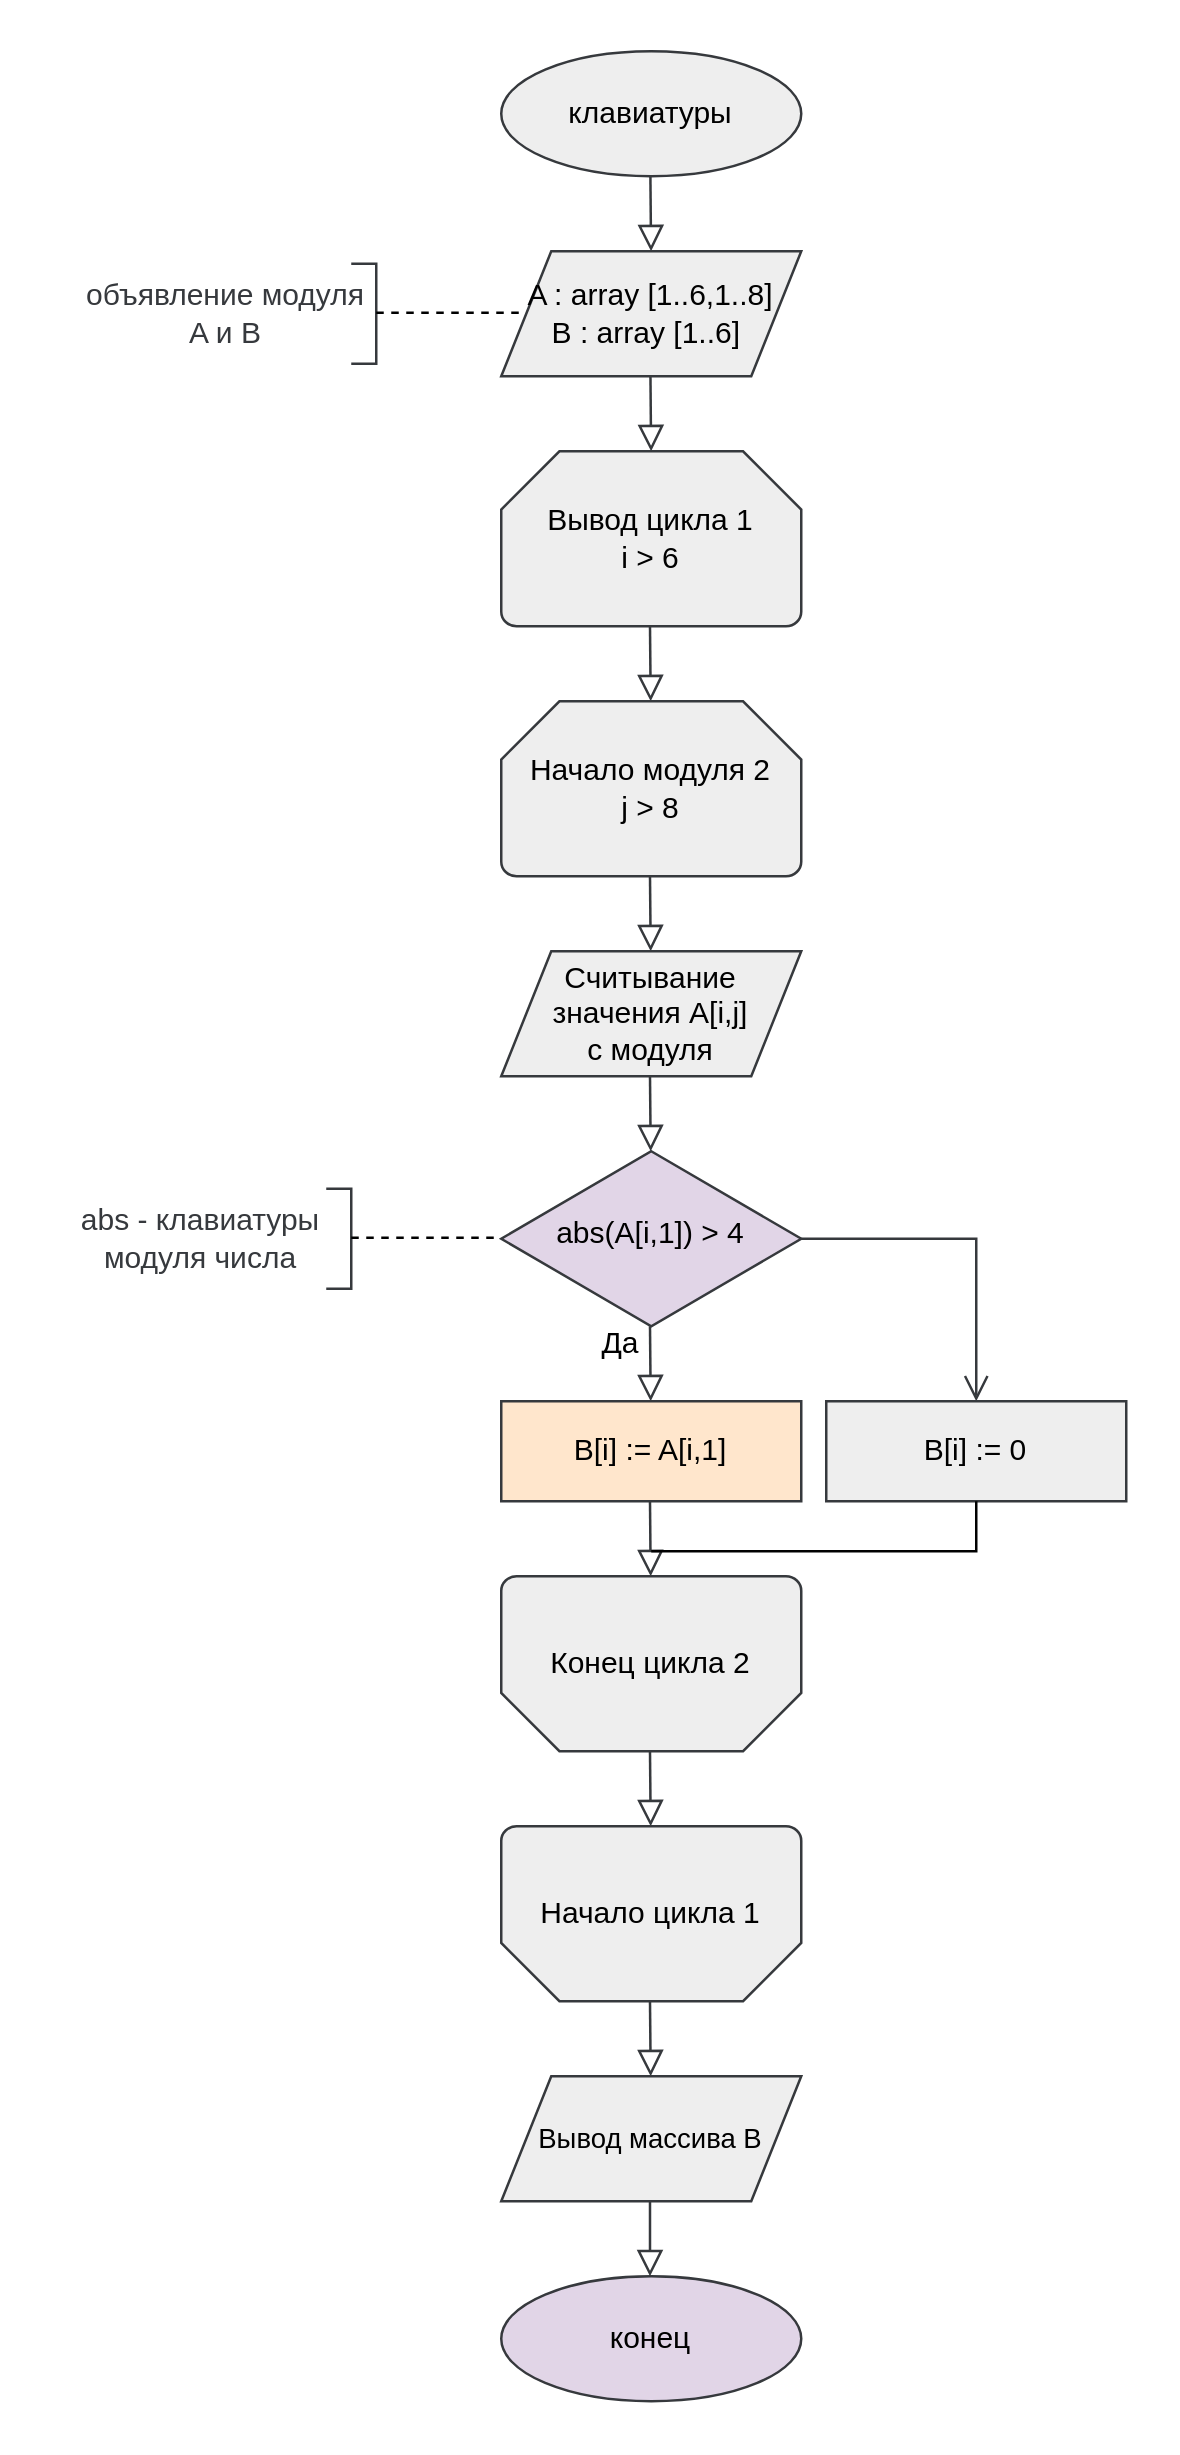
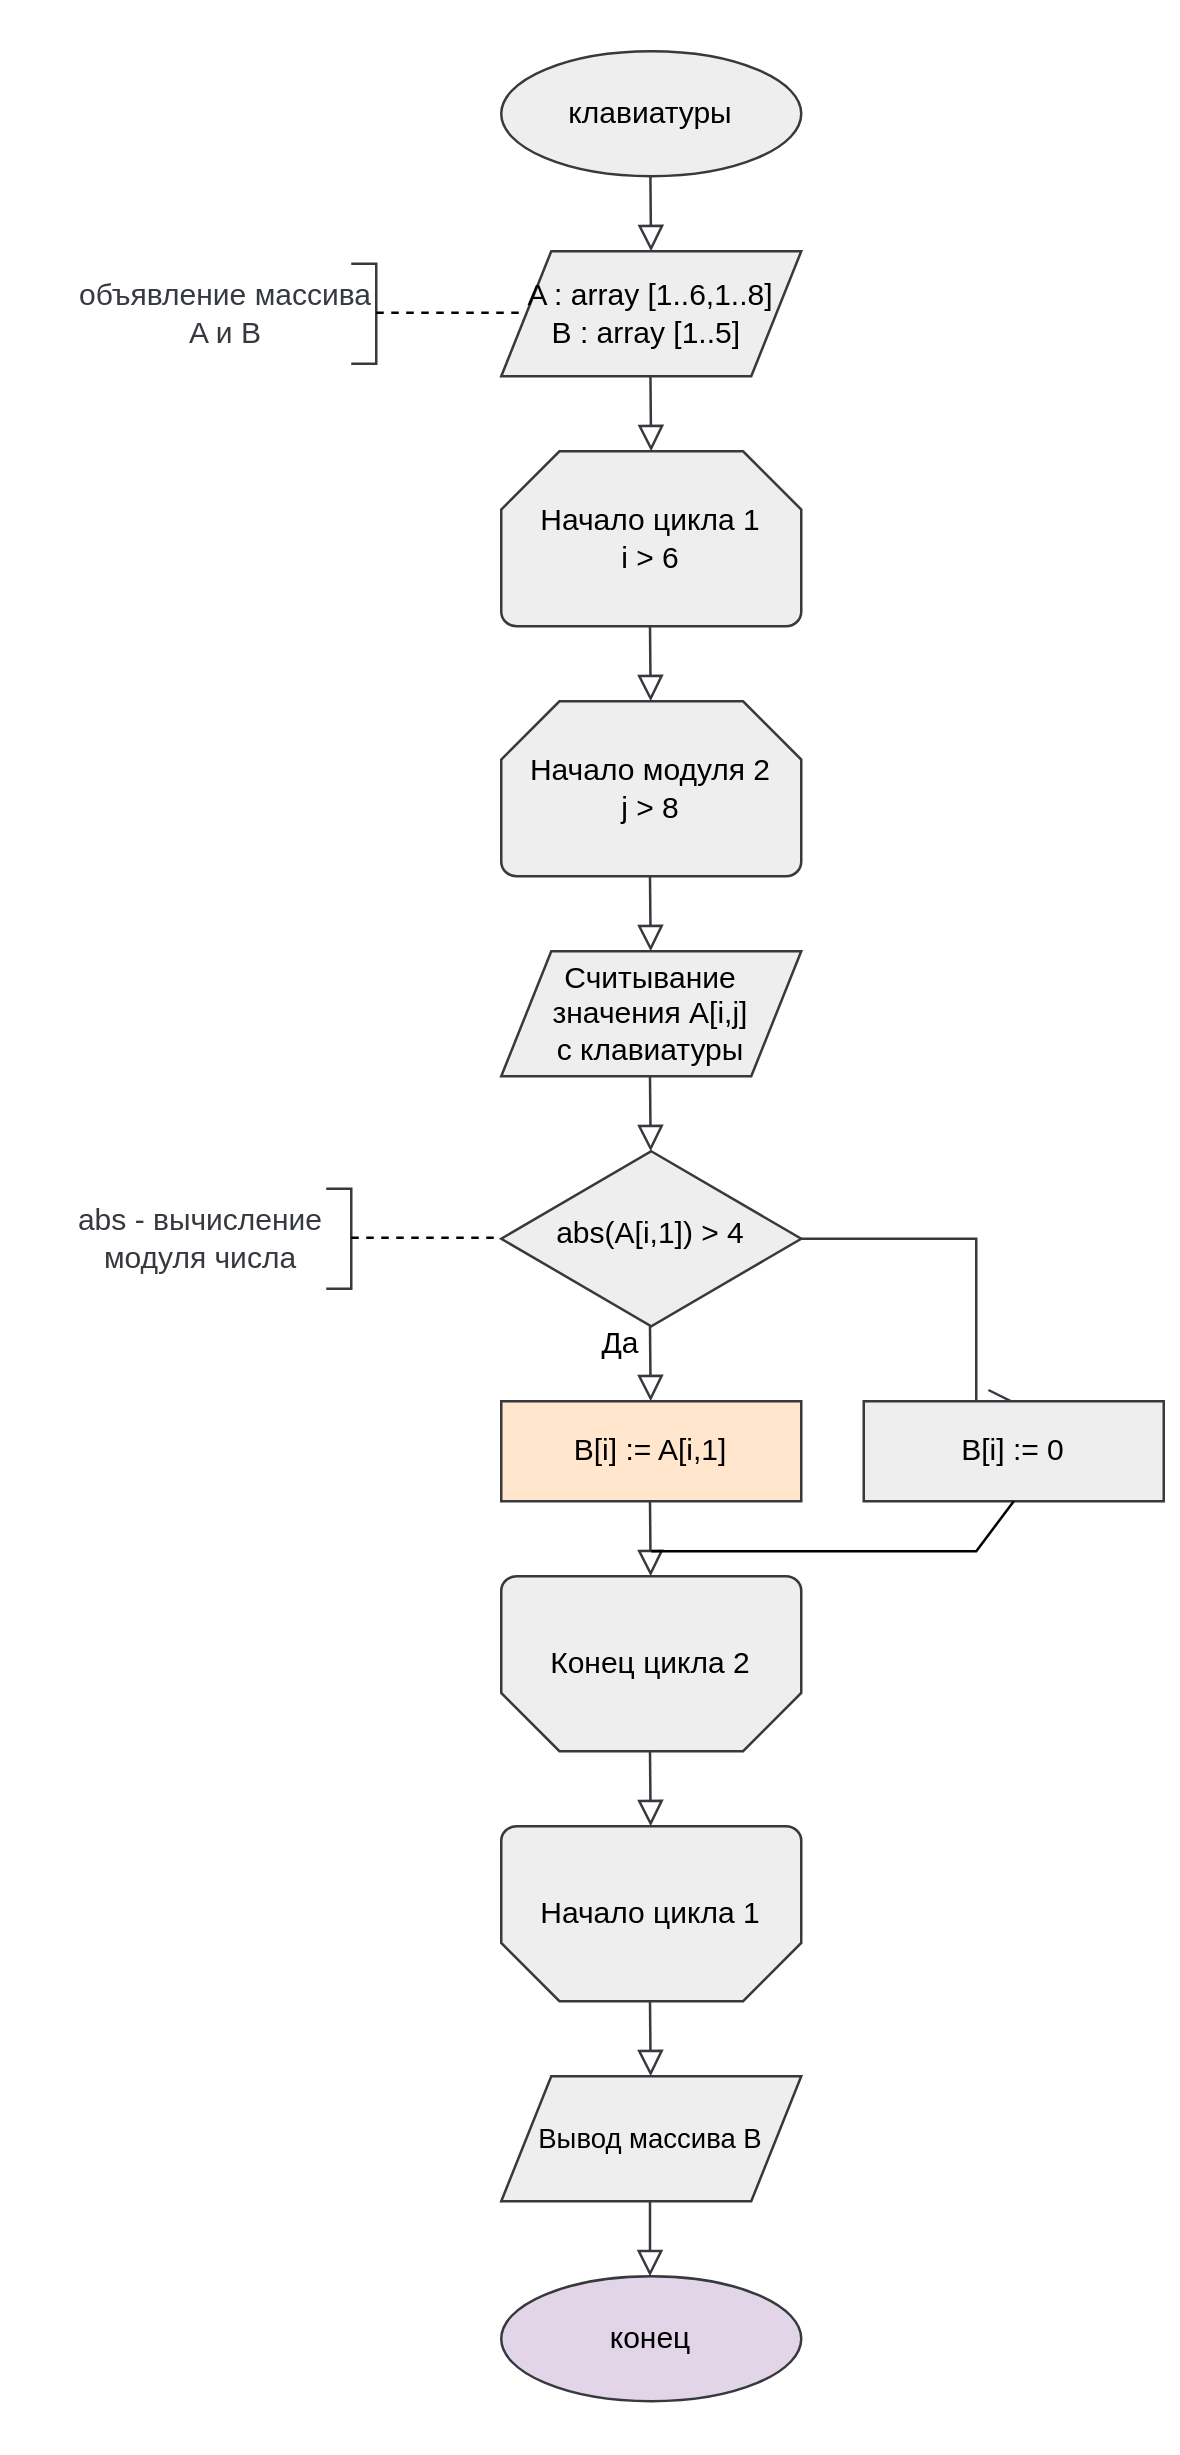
(226, 314) -> (226, 314)
(651, 314) -> (651, 314)
(651, 539) -> (651, 539)
(651, 1014) -> (651, 1014)
(201, 1239) -> (201, 1239)
(651, 1239) -> (651, 1239)
(976, 1451) -> (1014, 1451)
